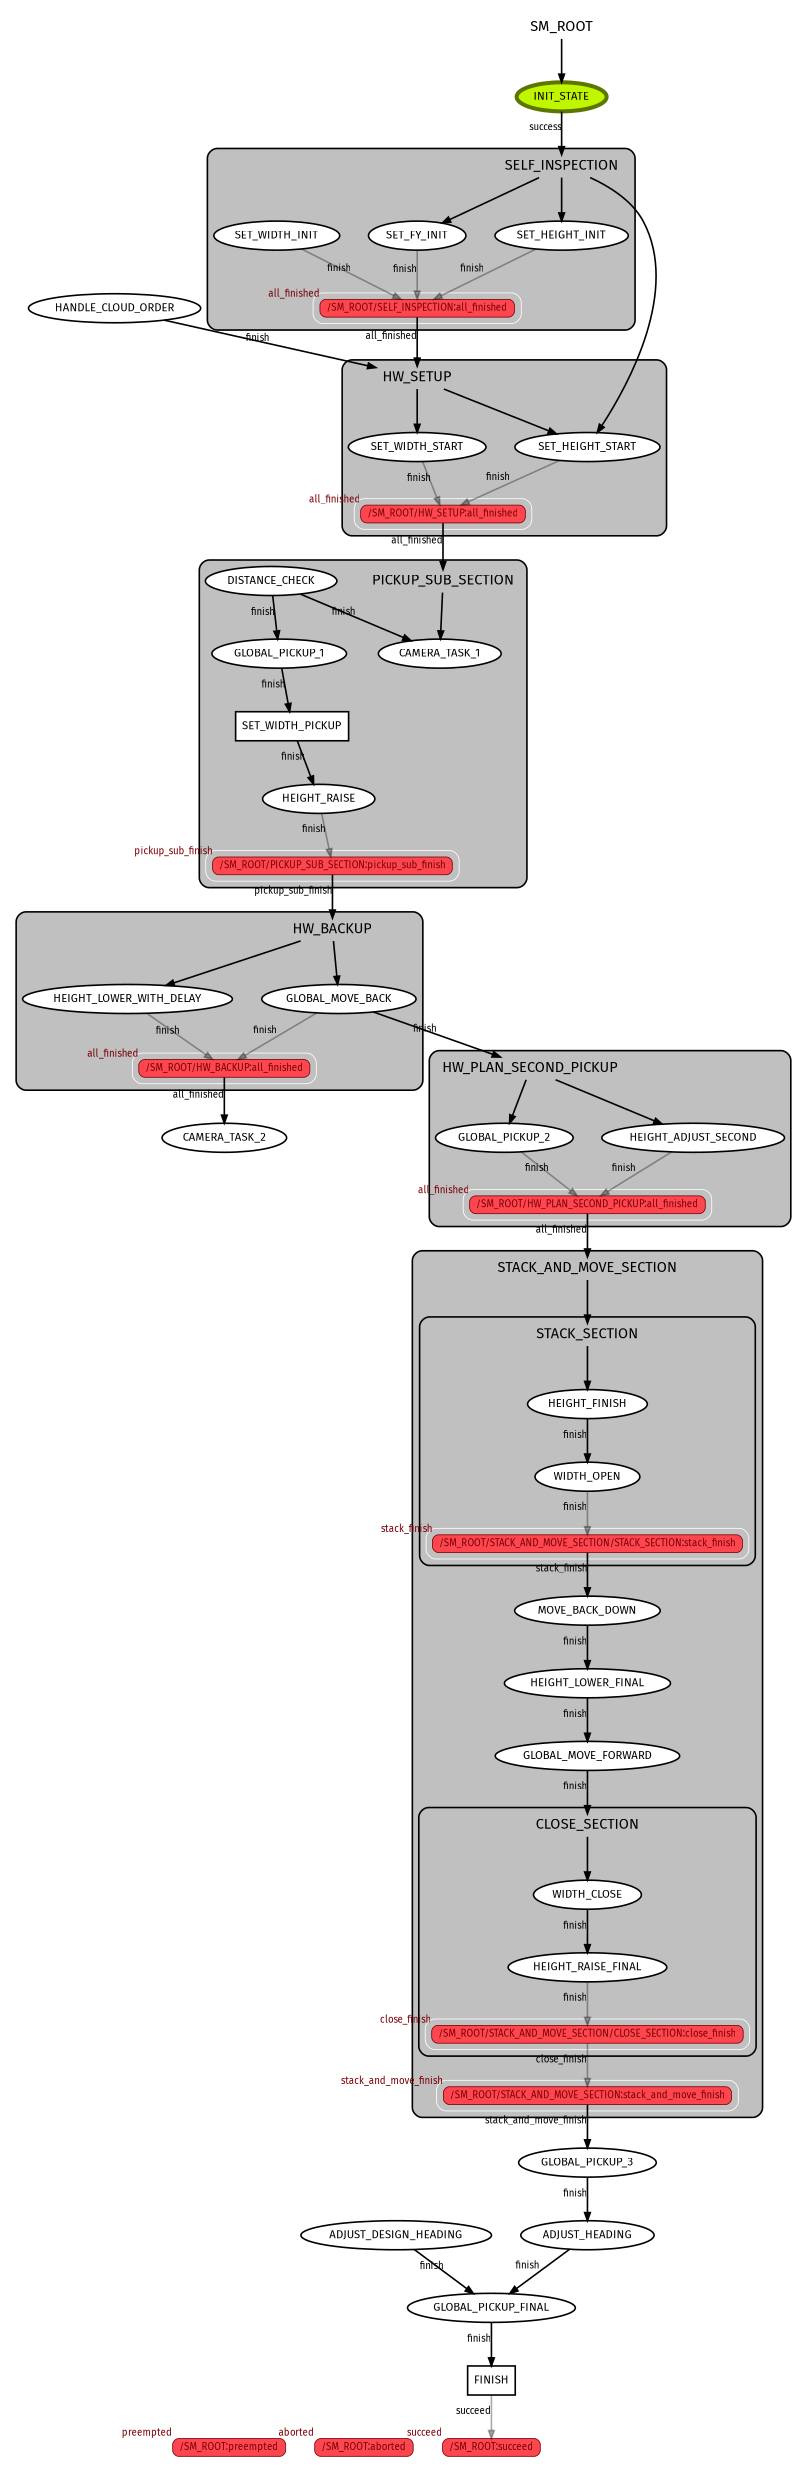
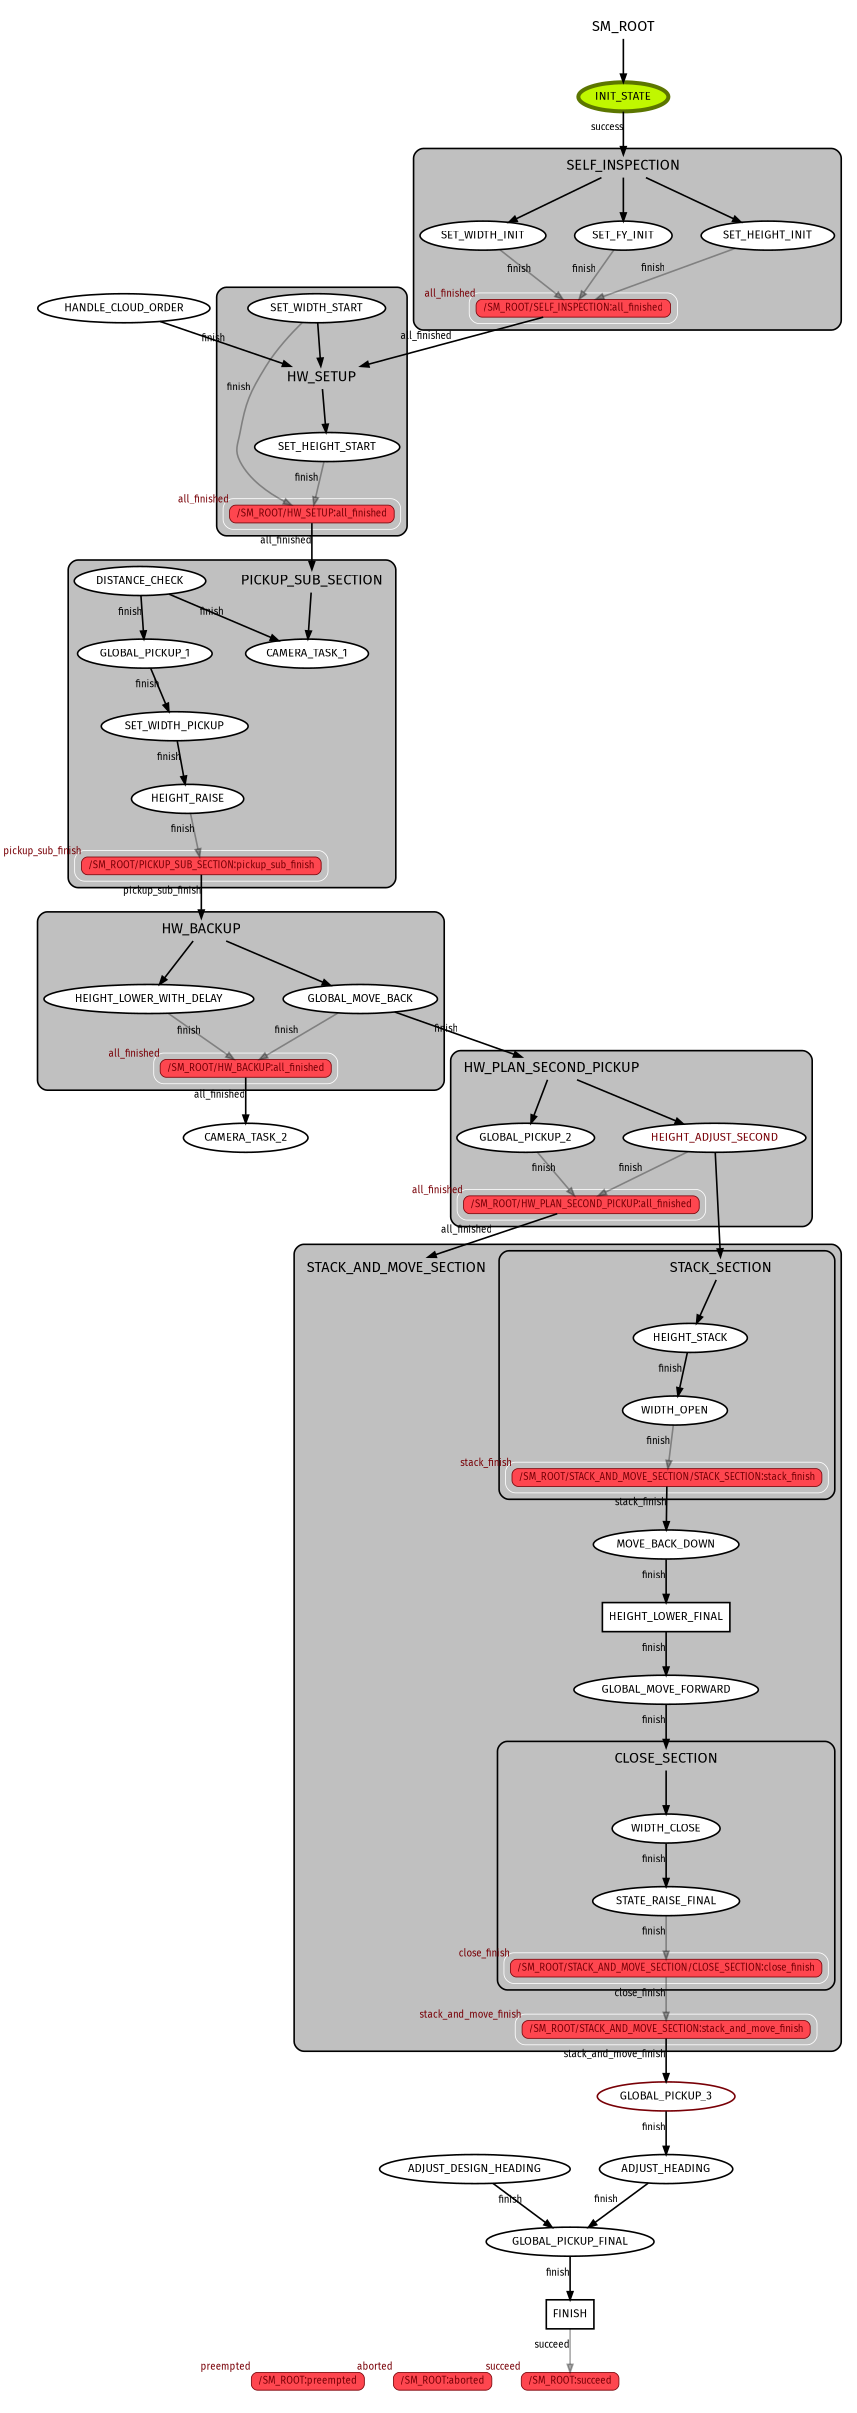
(655, 293) -> (559, 198)
(417, 407) -> (319, 340)
(292, 726) -> (175, 726)
(693, 1138) -> (715, 1138)
(587, 1298) -> (718, 1200)
(587, 1404) -> (690, 1338)
(587, 1683) -> (666, 1617)
(587, 1967) -> (666, 1901)
(587, 2163) -> (666, 2096)
